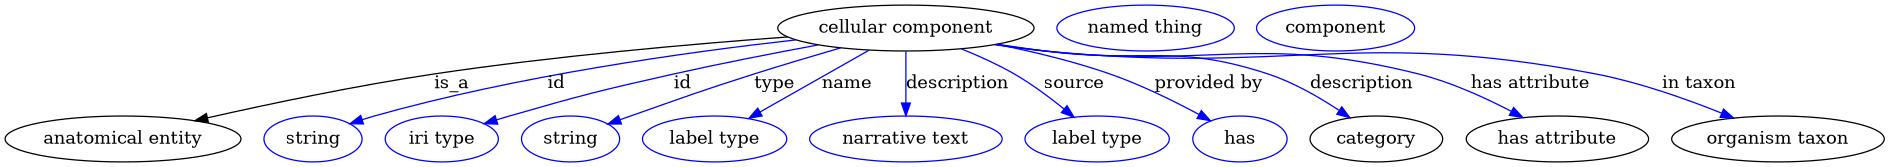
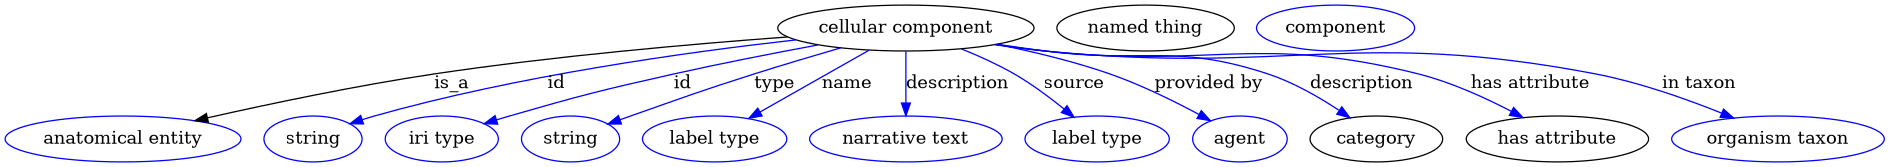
(1146, 28) -> (1146, 28)
(123, 139) -> (123, 139)
(1240, 139) -> (1240, 139)
(1778, 139) -> (1778, 139)
